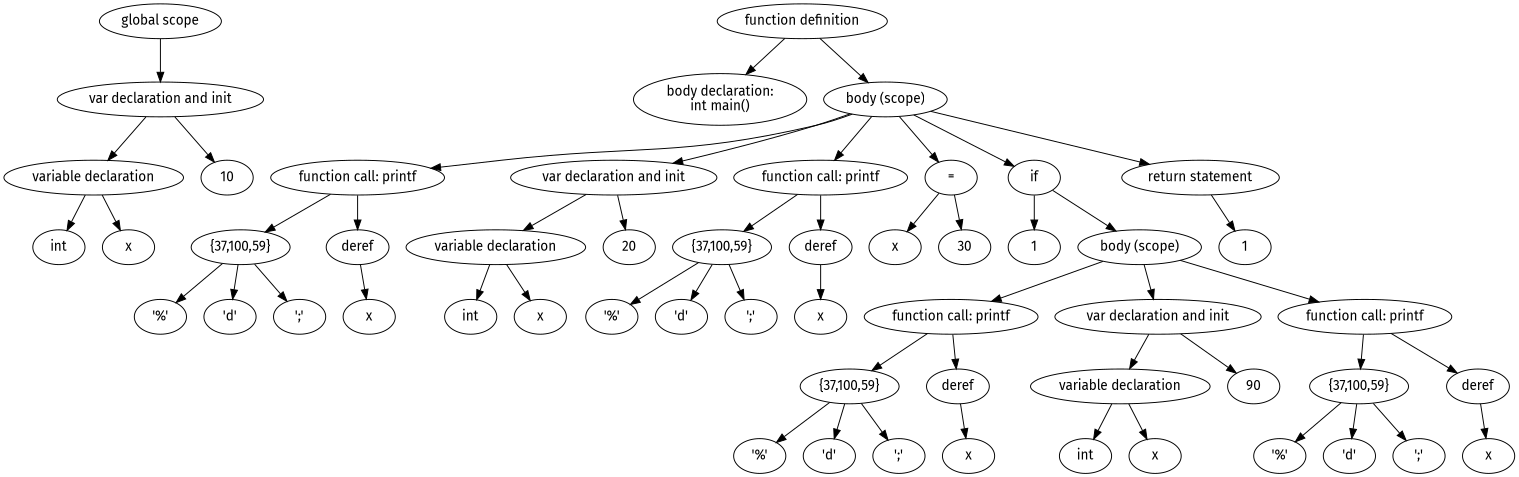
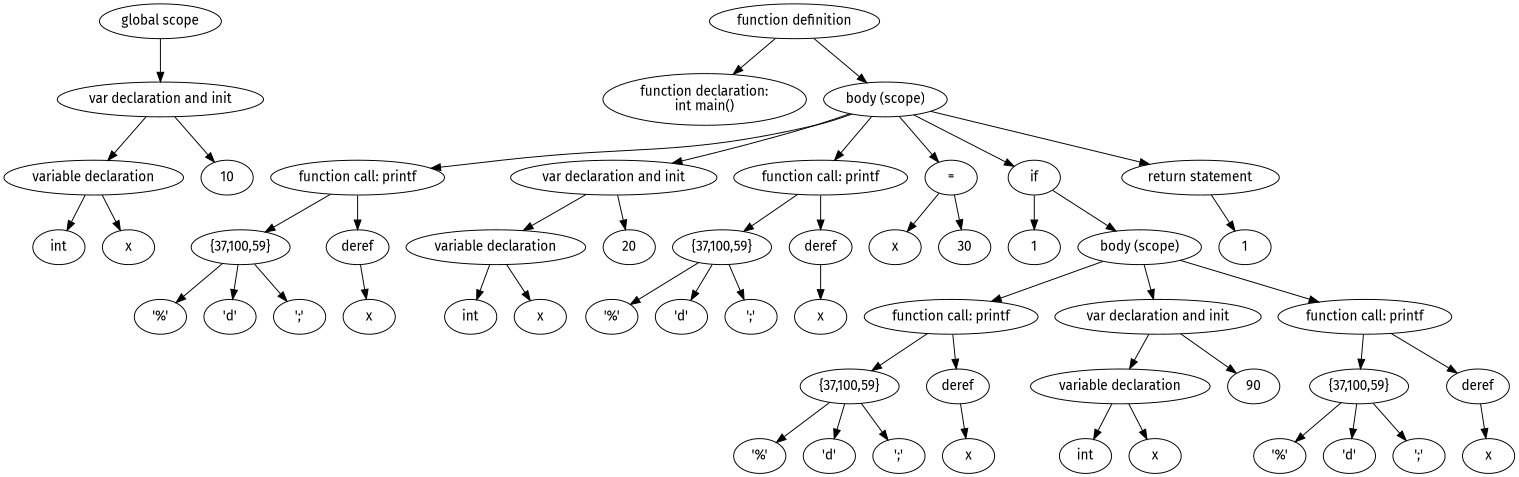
(720, 99) -> (705, 99)
